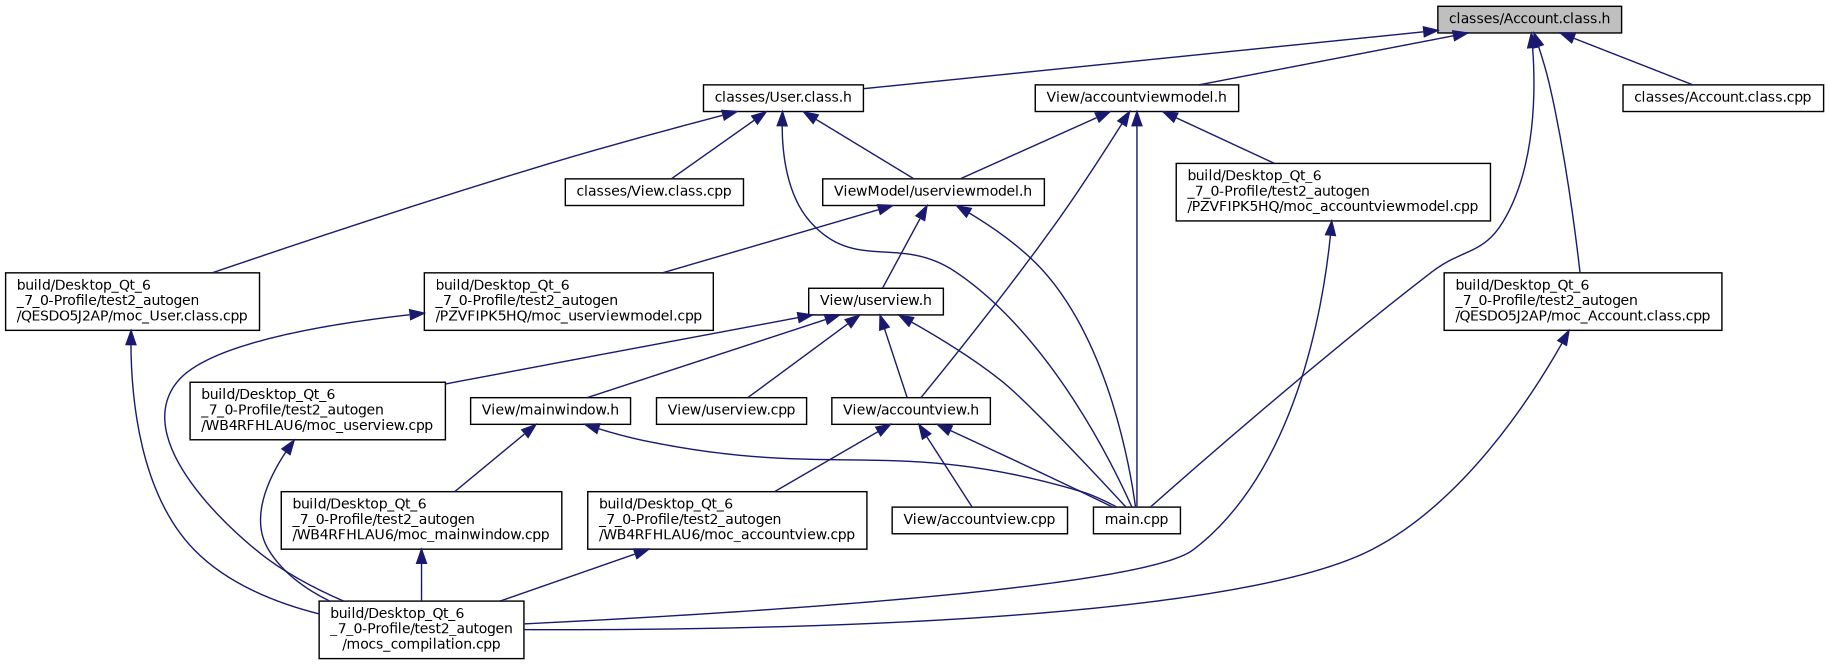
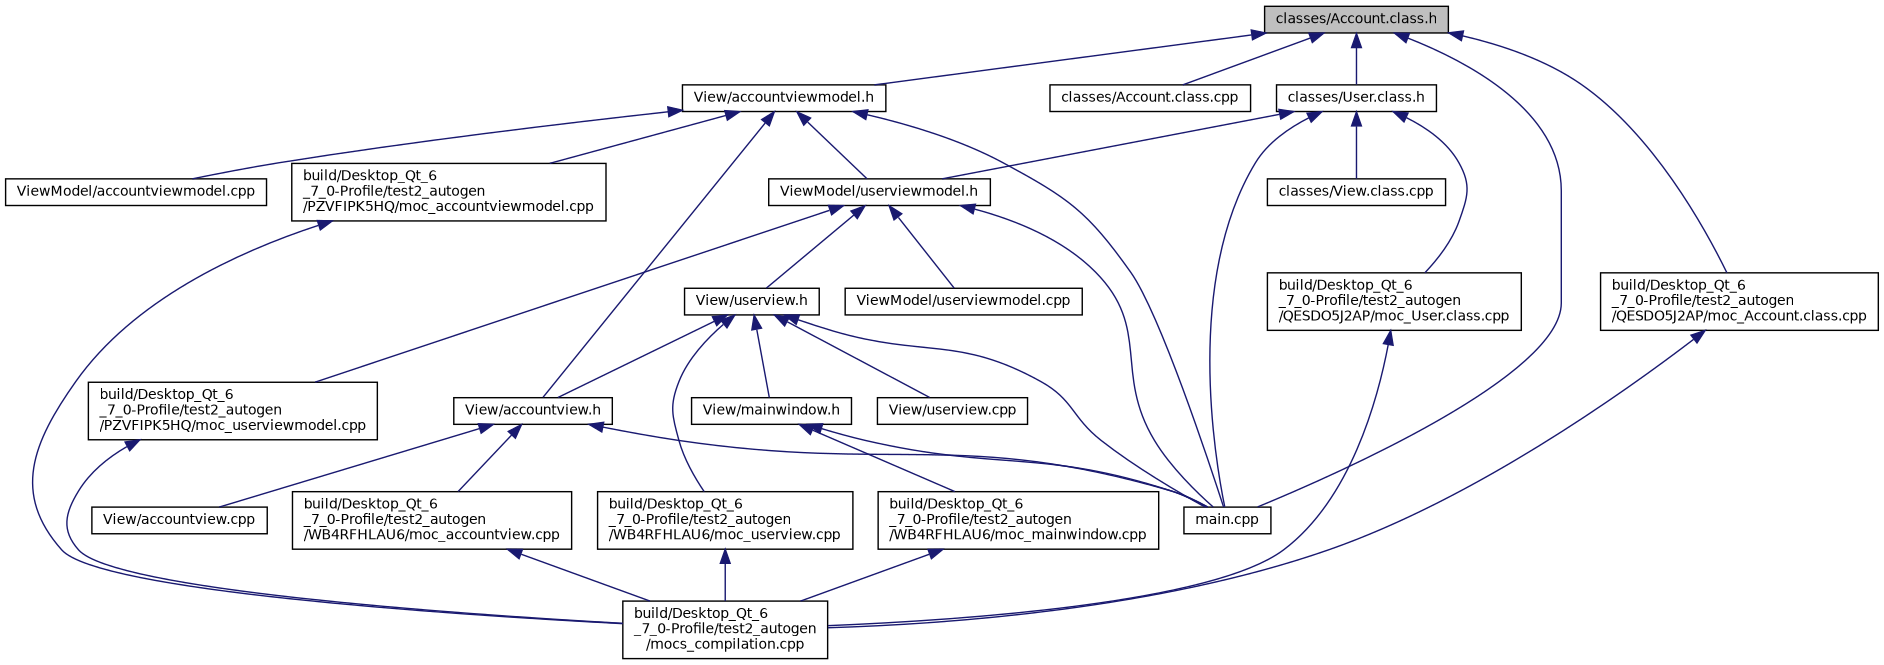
none -> (136, 192)
none -> (964, 302)
